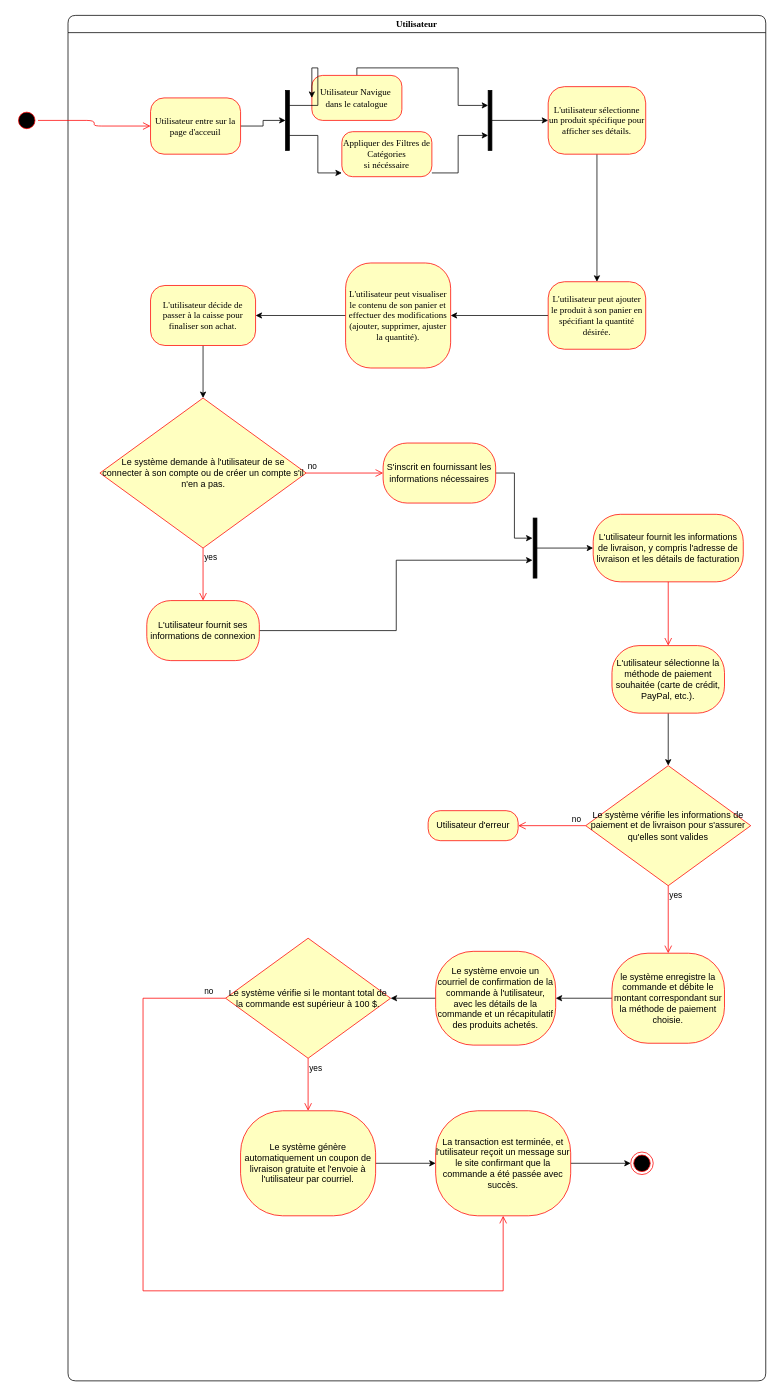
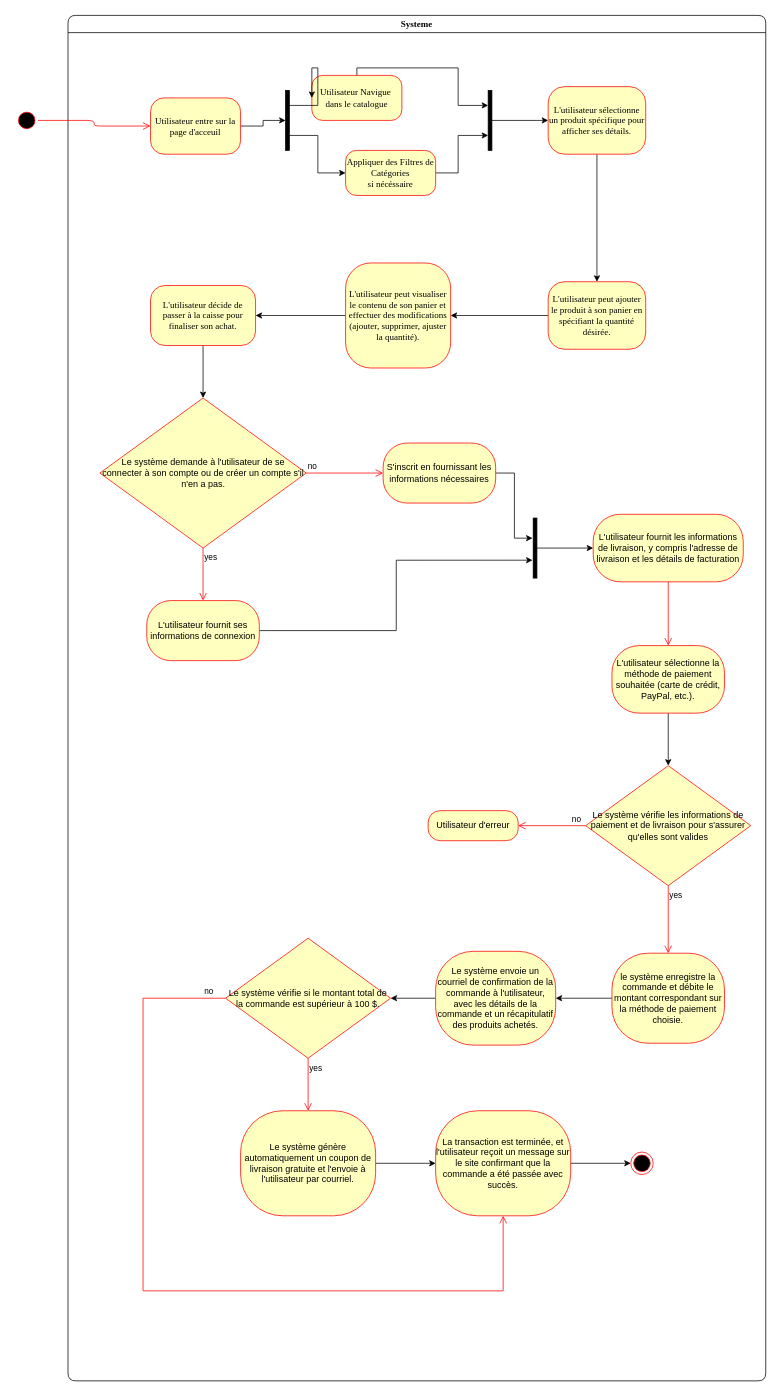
(417, 24) -> (417, 24)
(387, 154) -> (390, 173)
